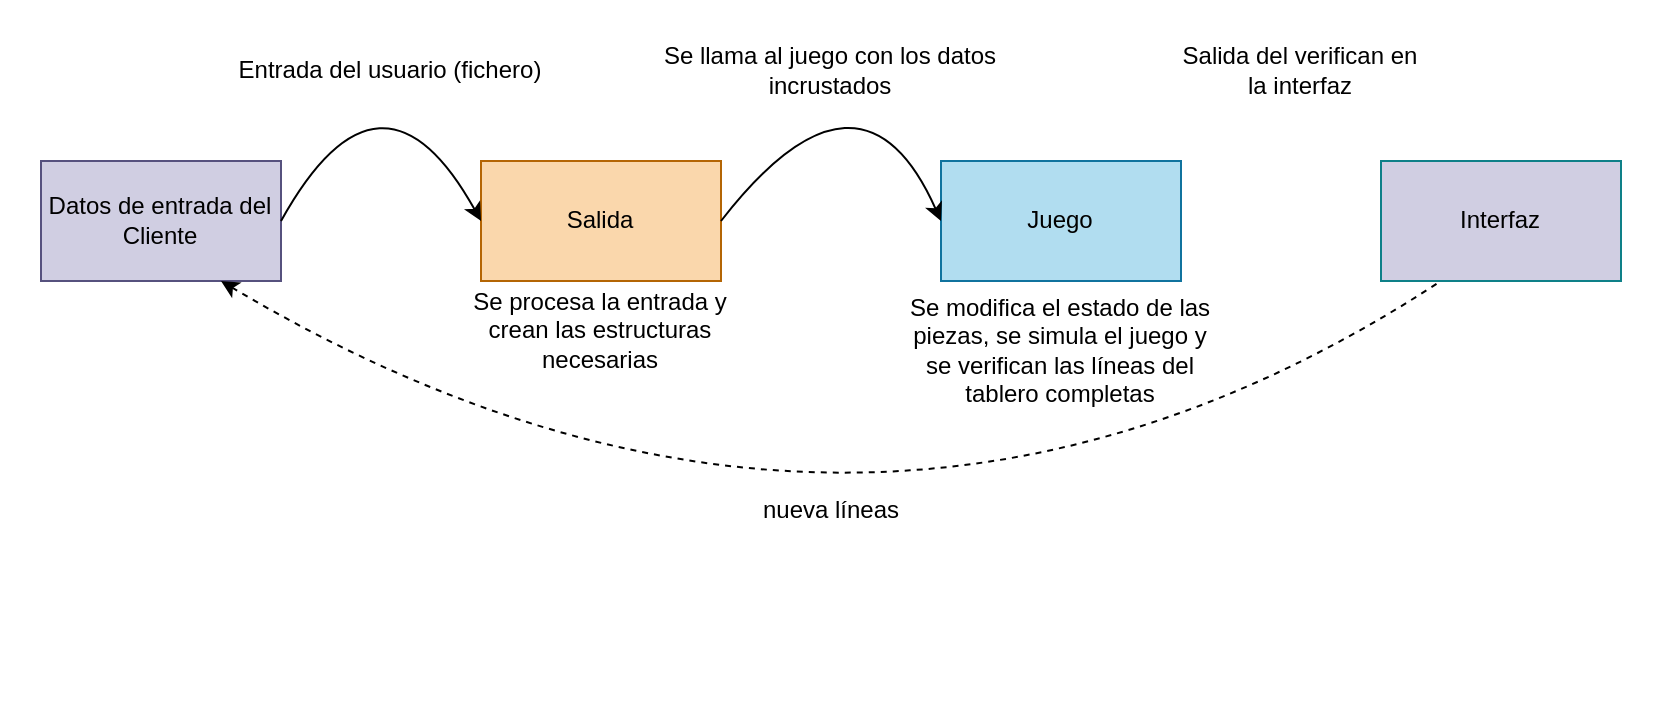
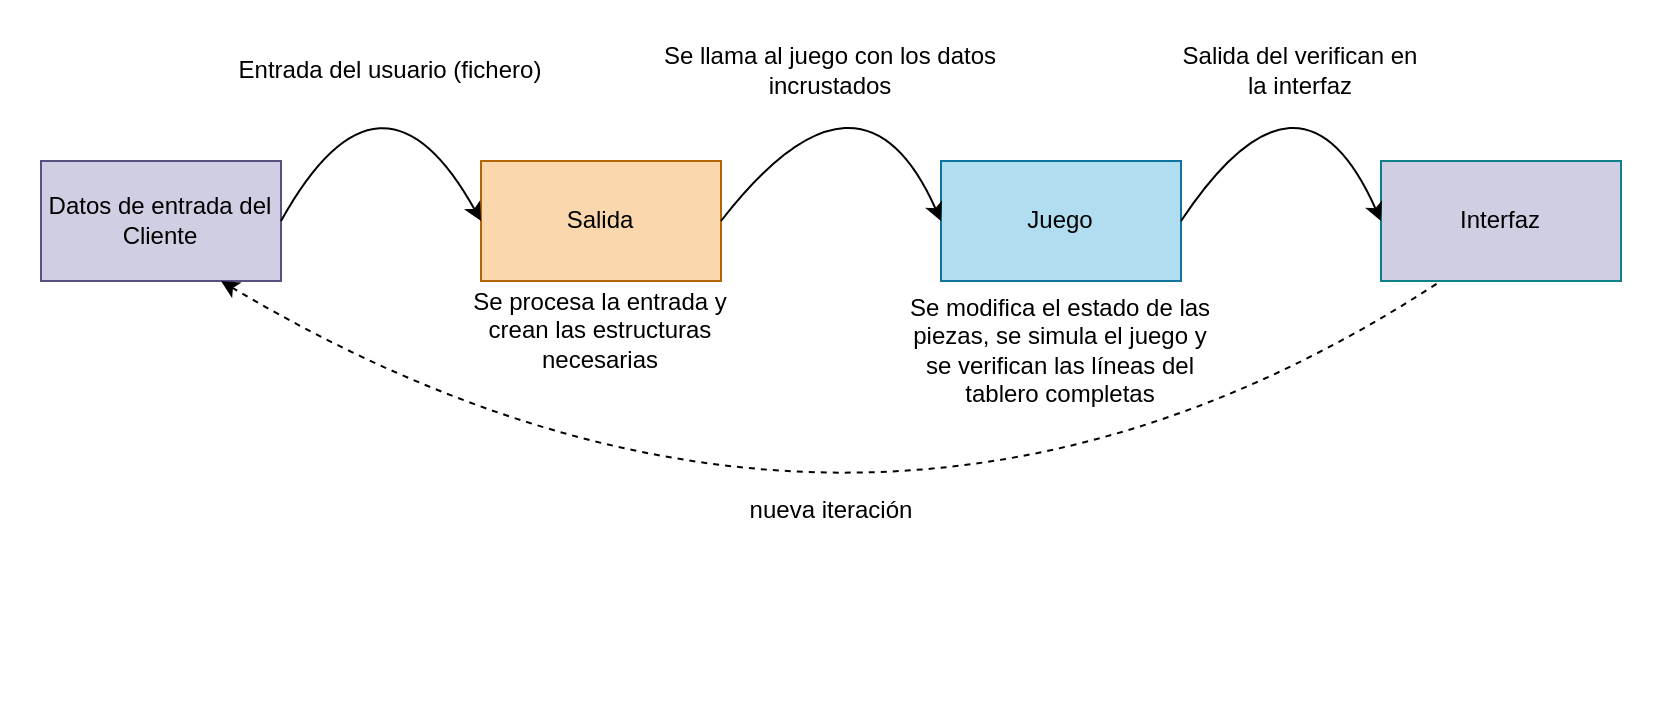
none -> (1279, 131)
(832, 511) -> (832, 511)
